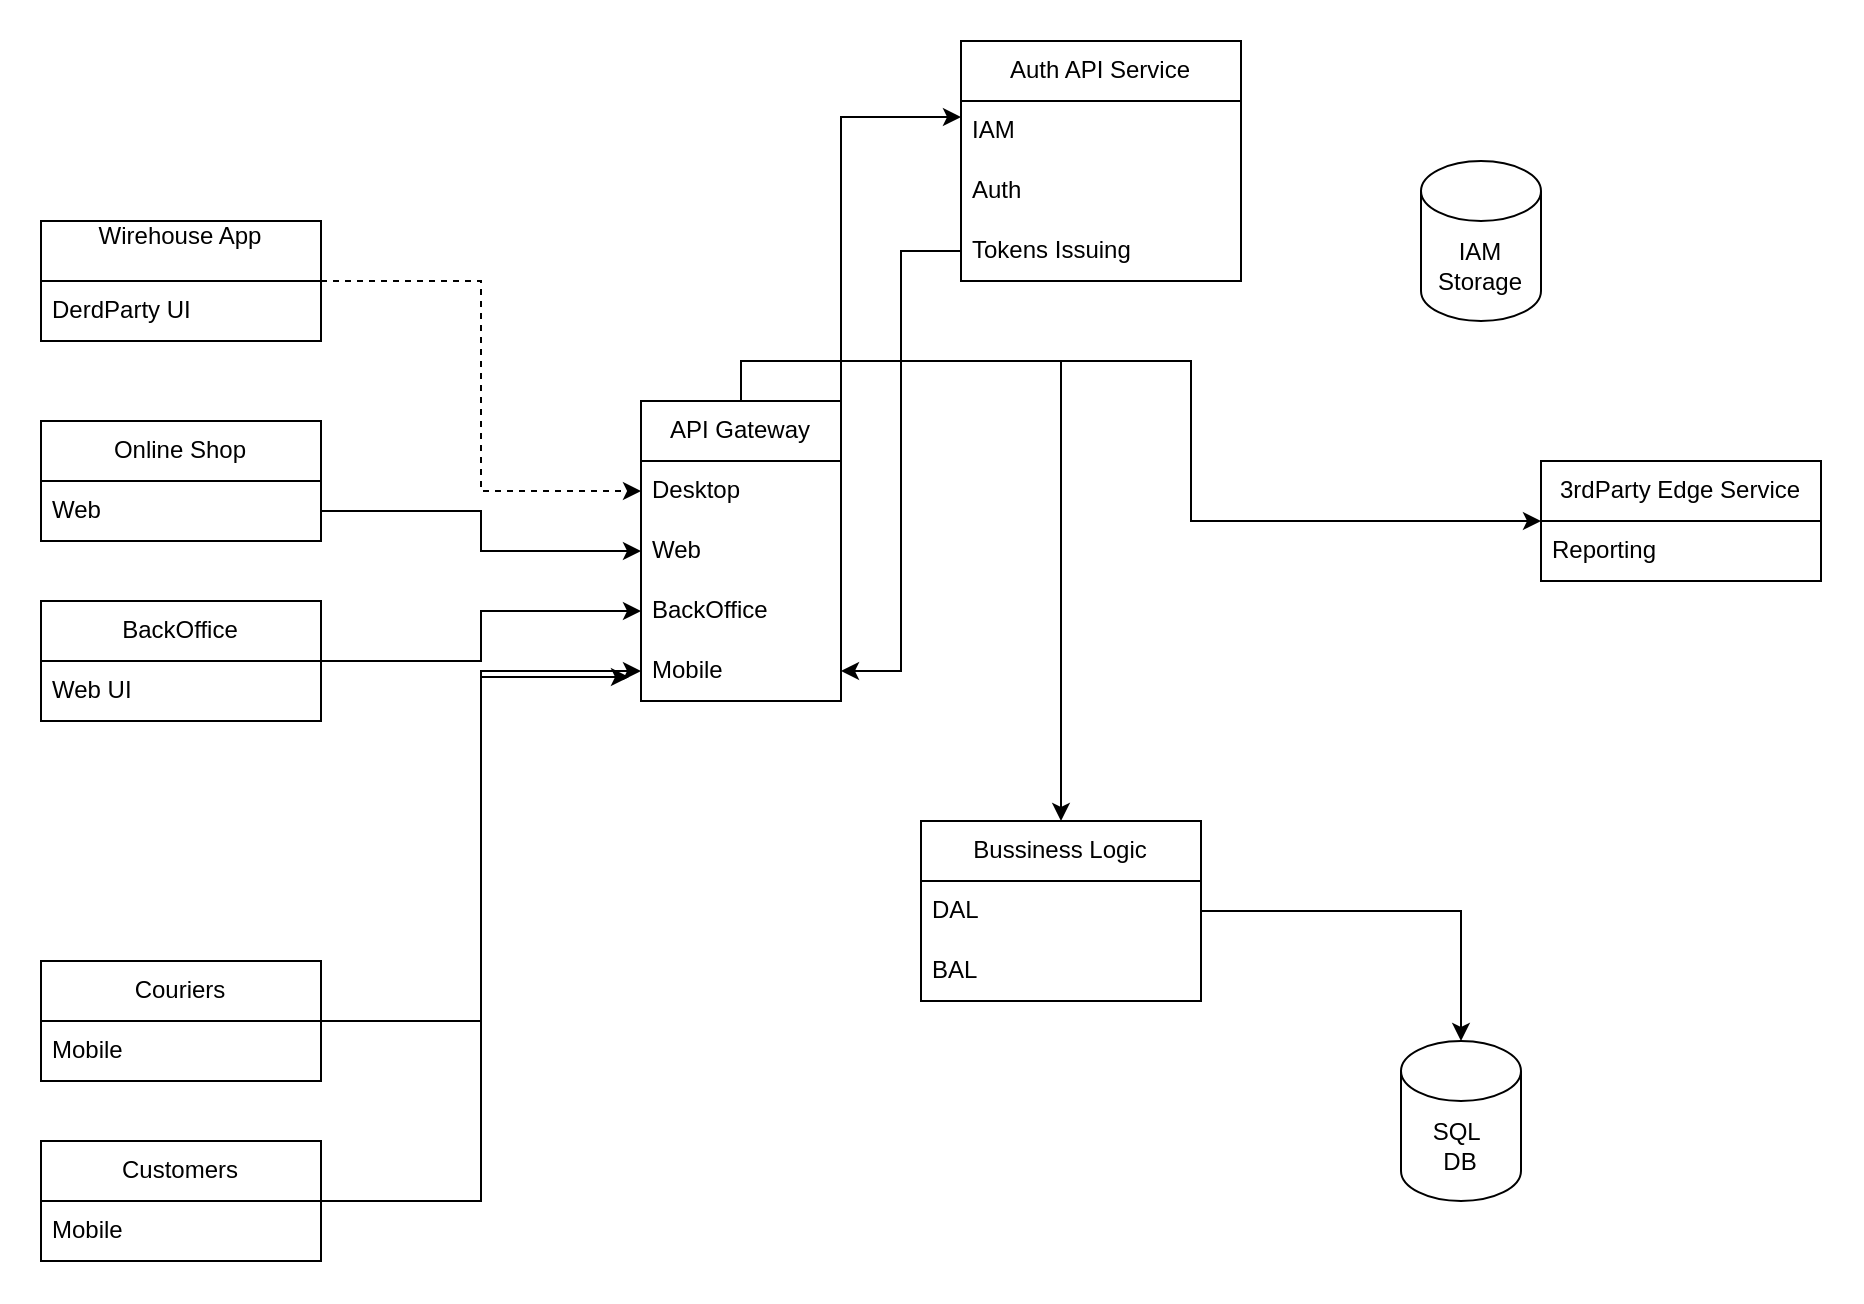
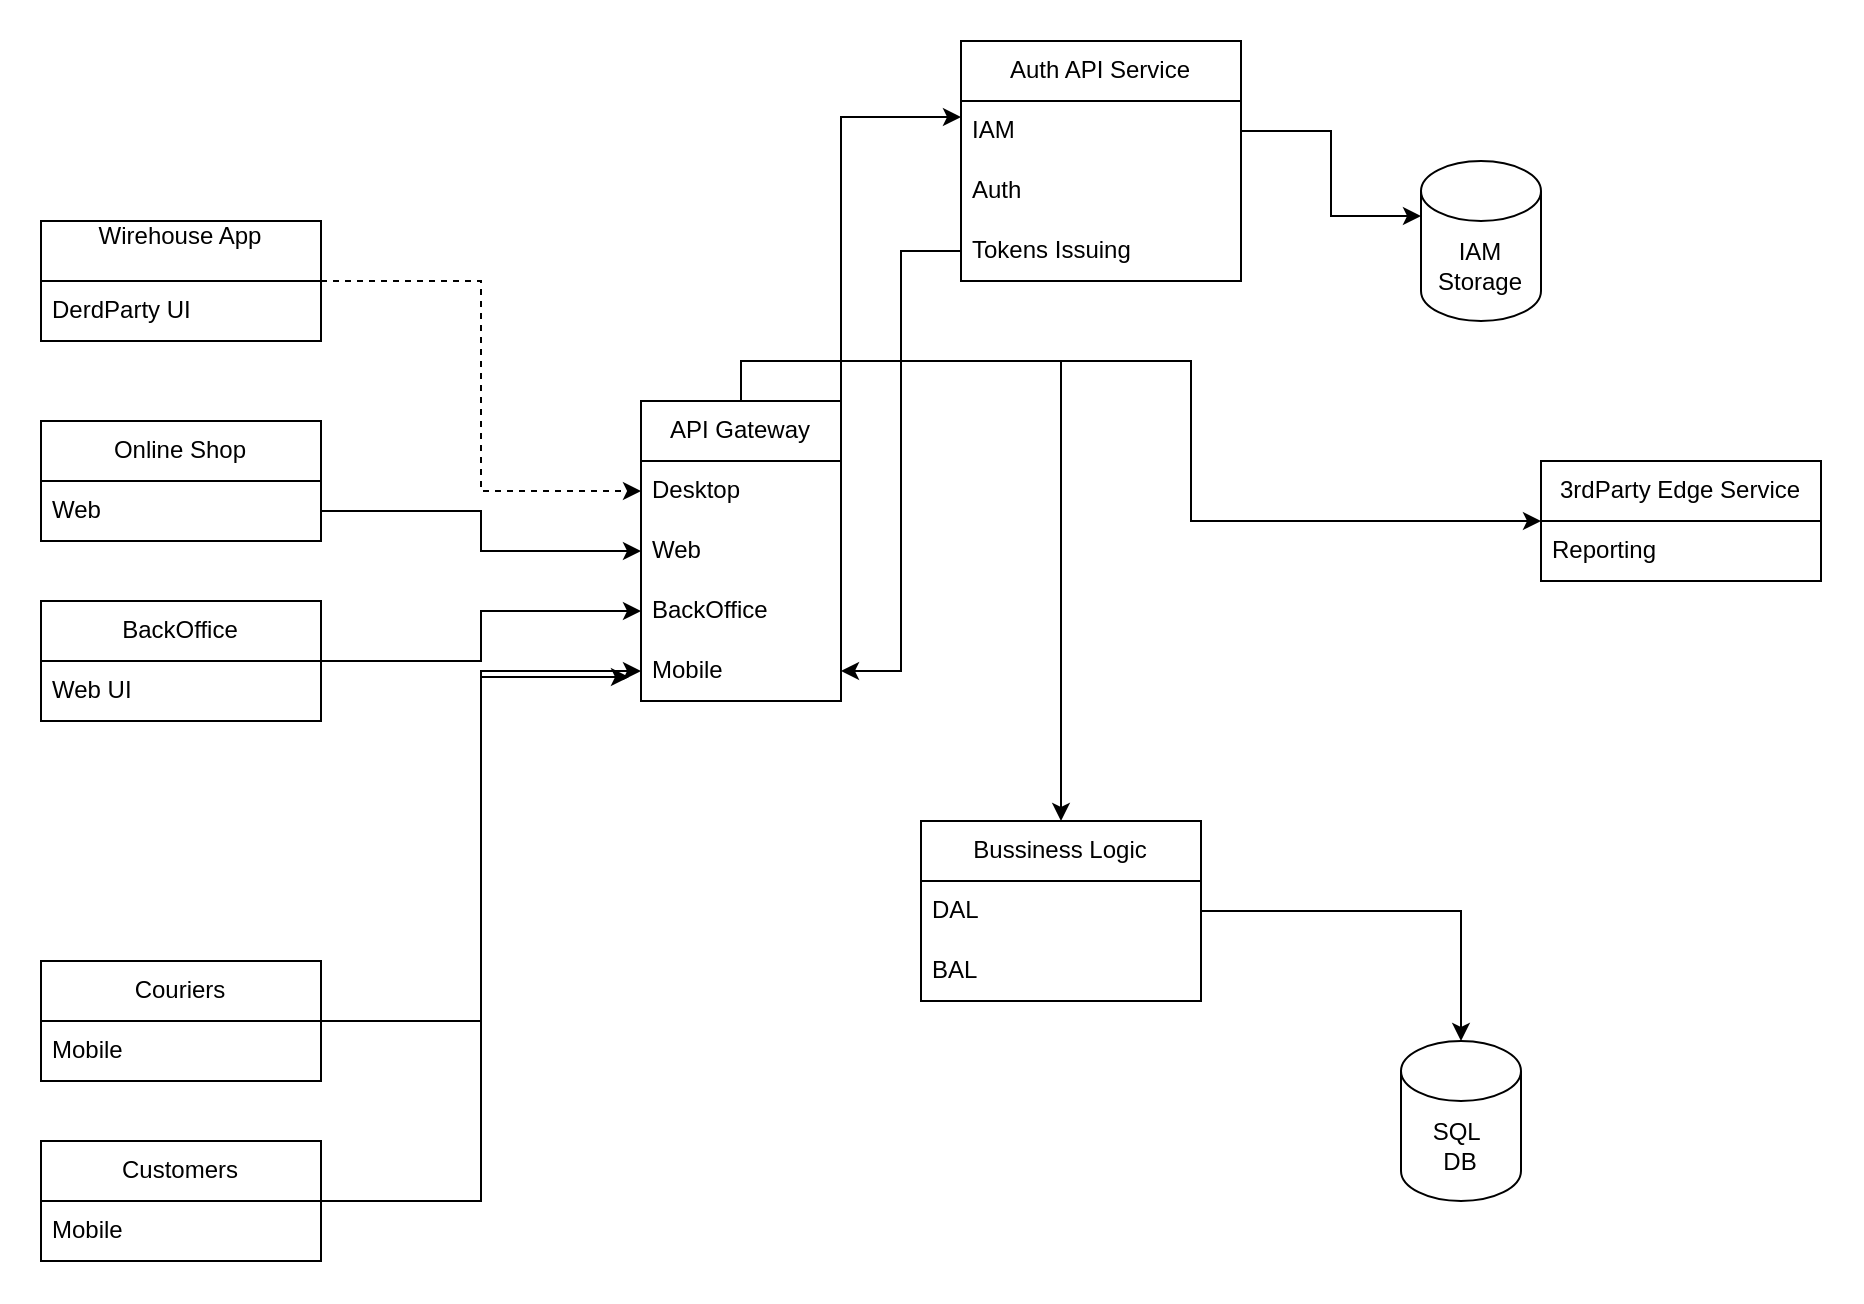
none -> (1331, 168)
